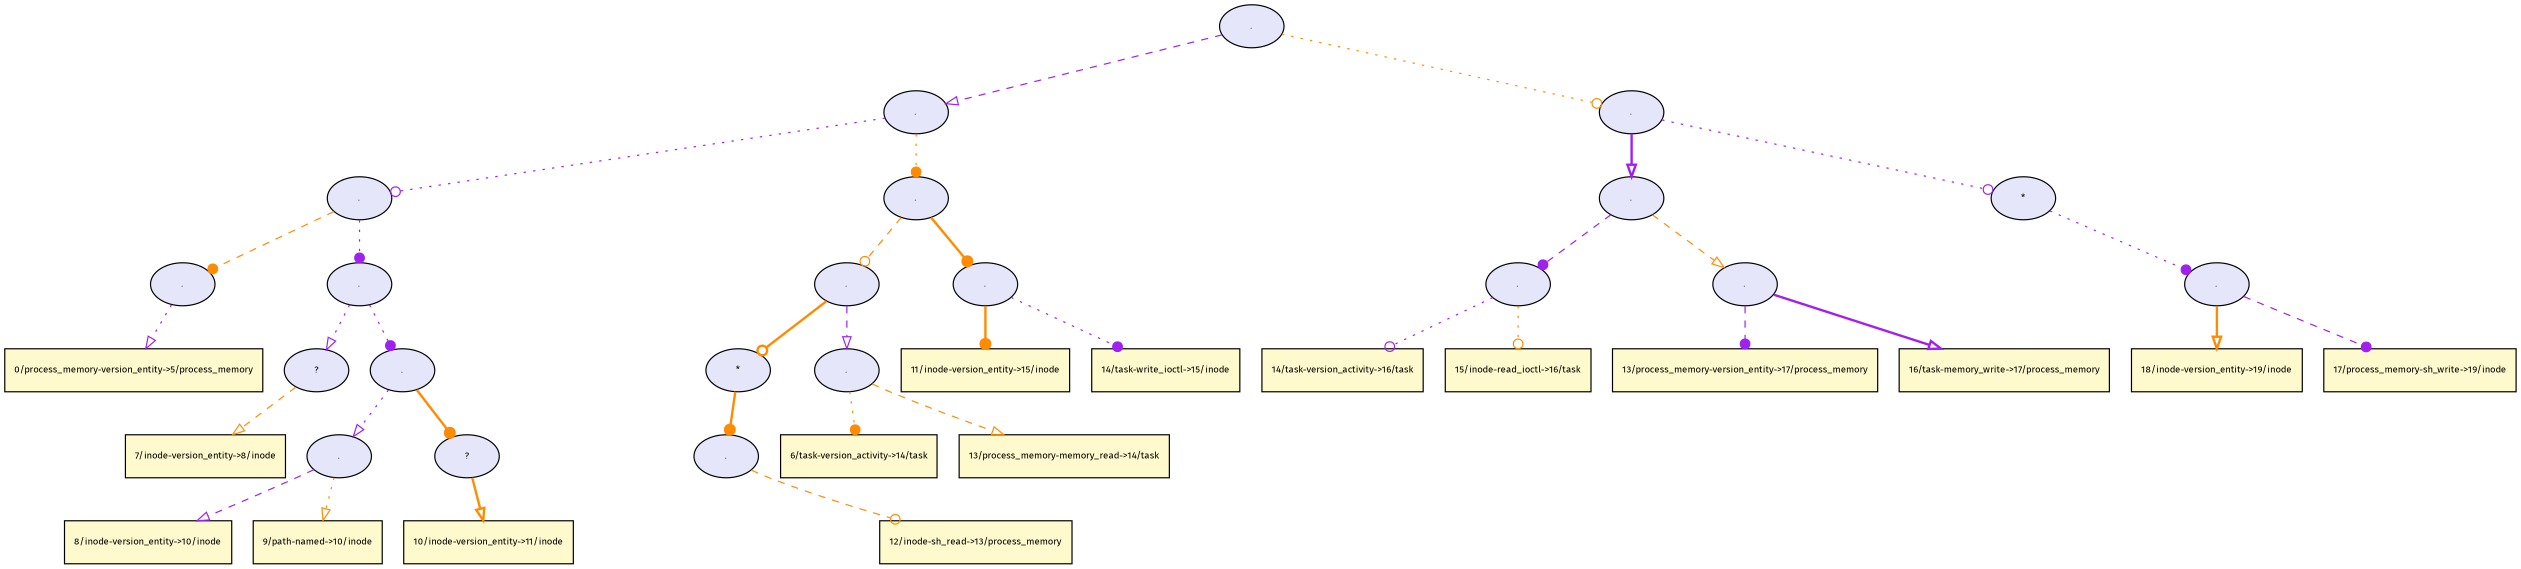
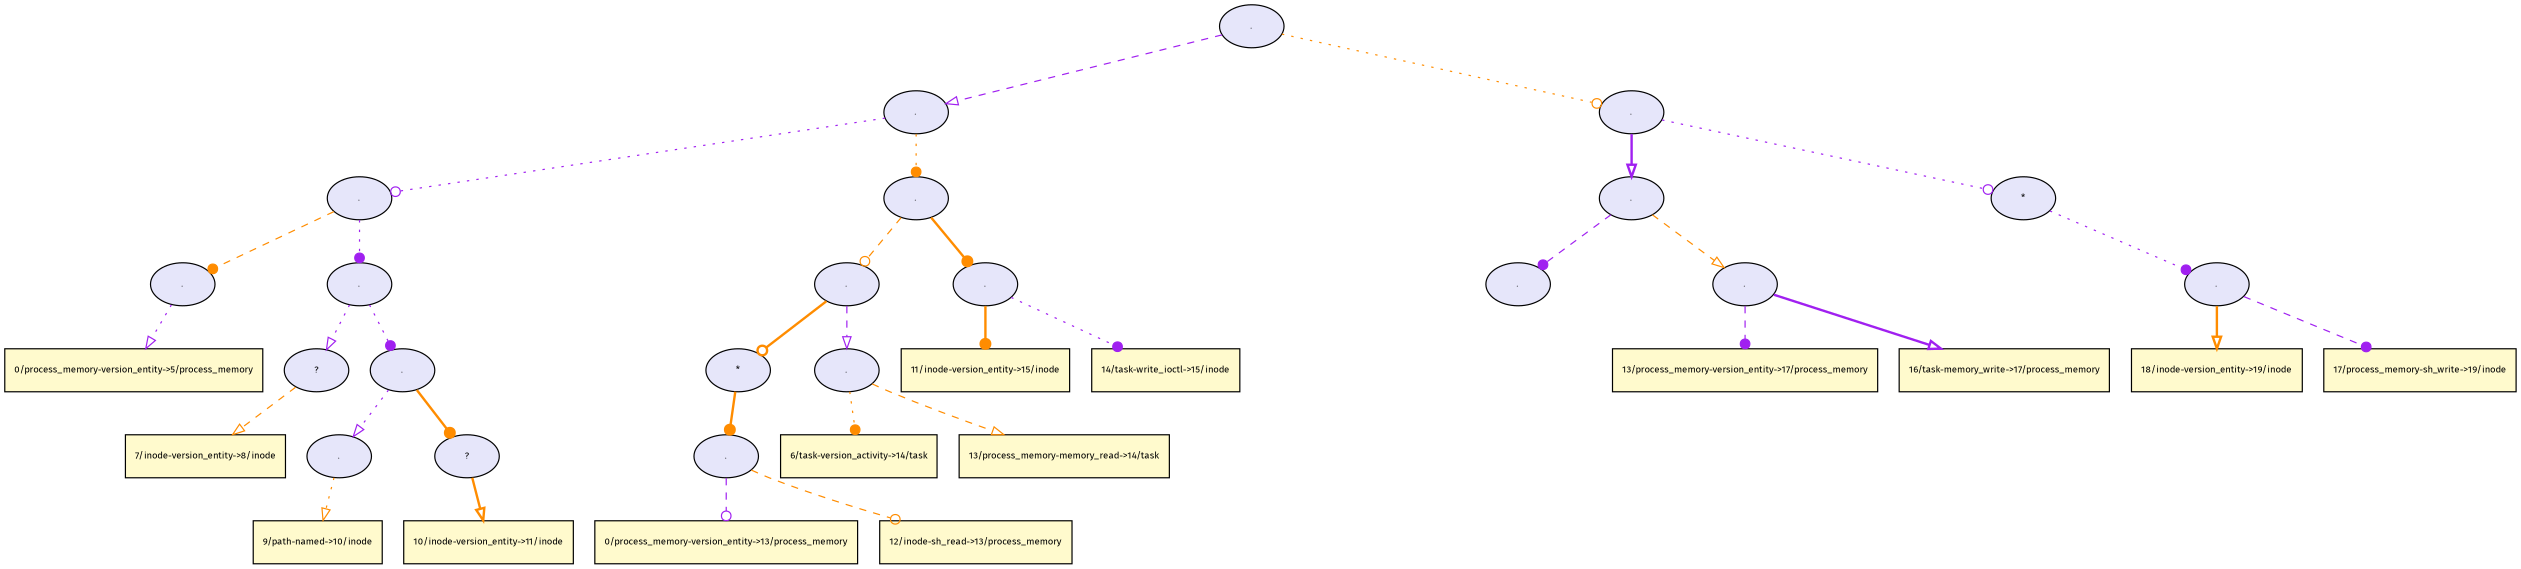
(1343, 370) -> none
(1518, 370) -> none
(148, 542) -> none
none -> (726, 542)
